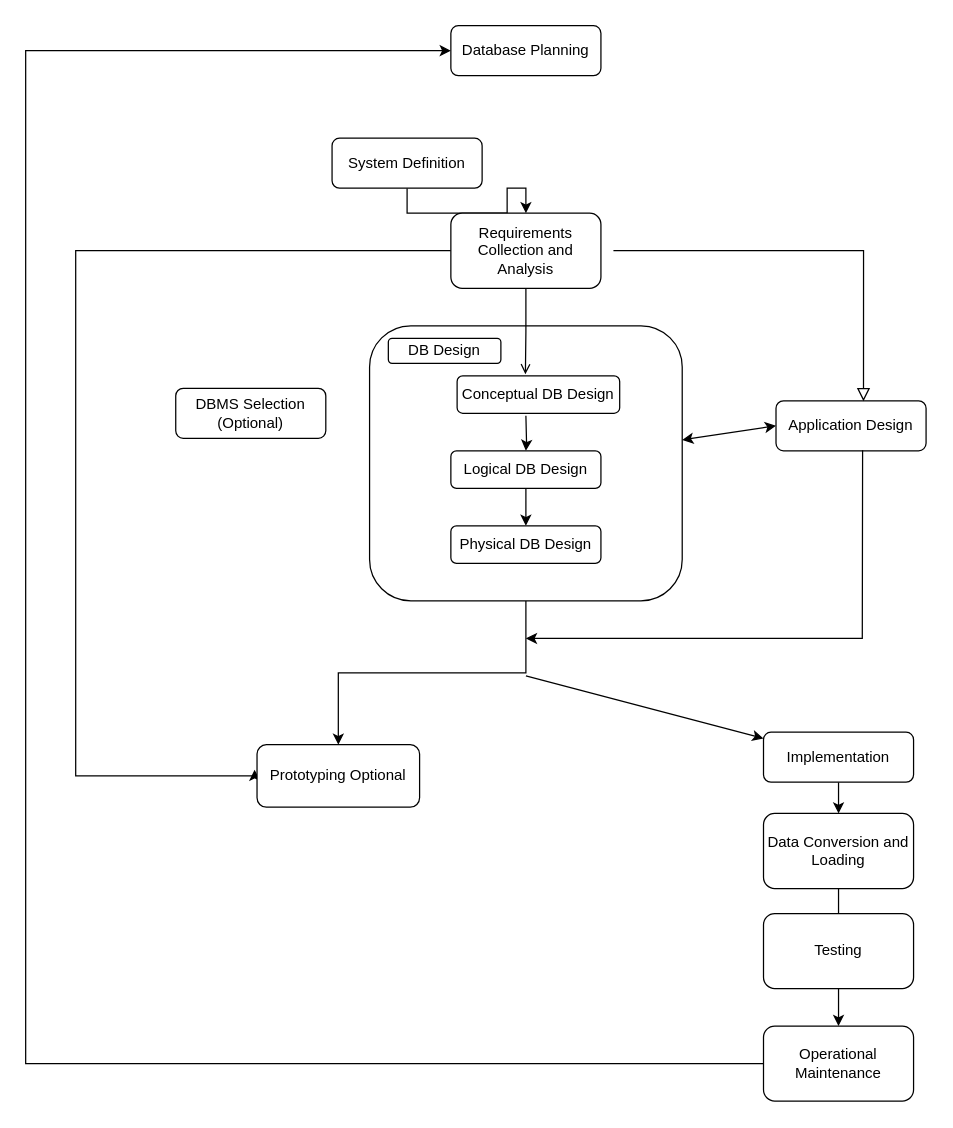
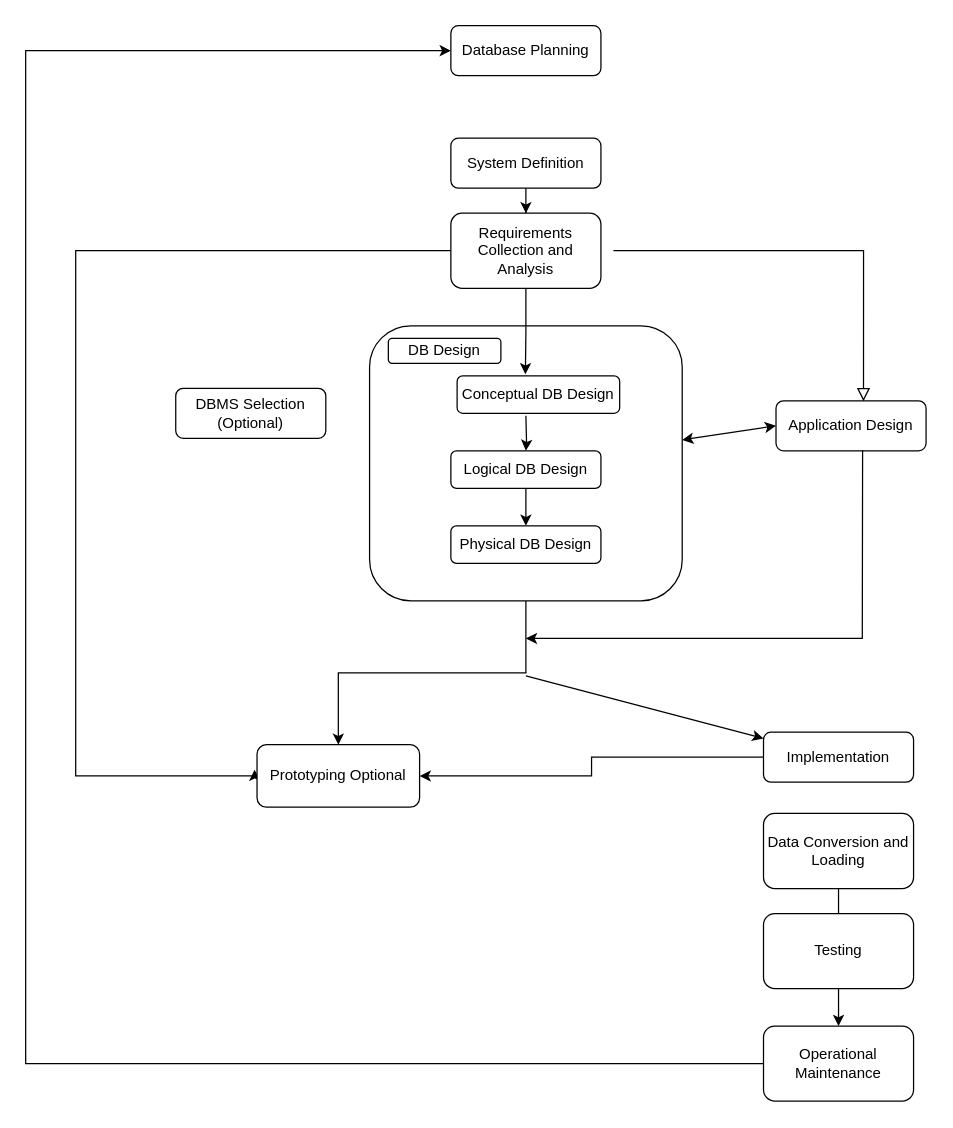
(407, 163) -> (526, 163)
(525, 366) -> (525, 364)
(838, 802) -> (591, 762)
